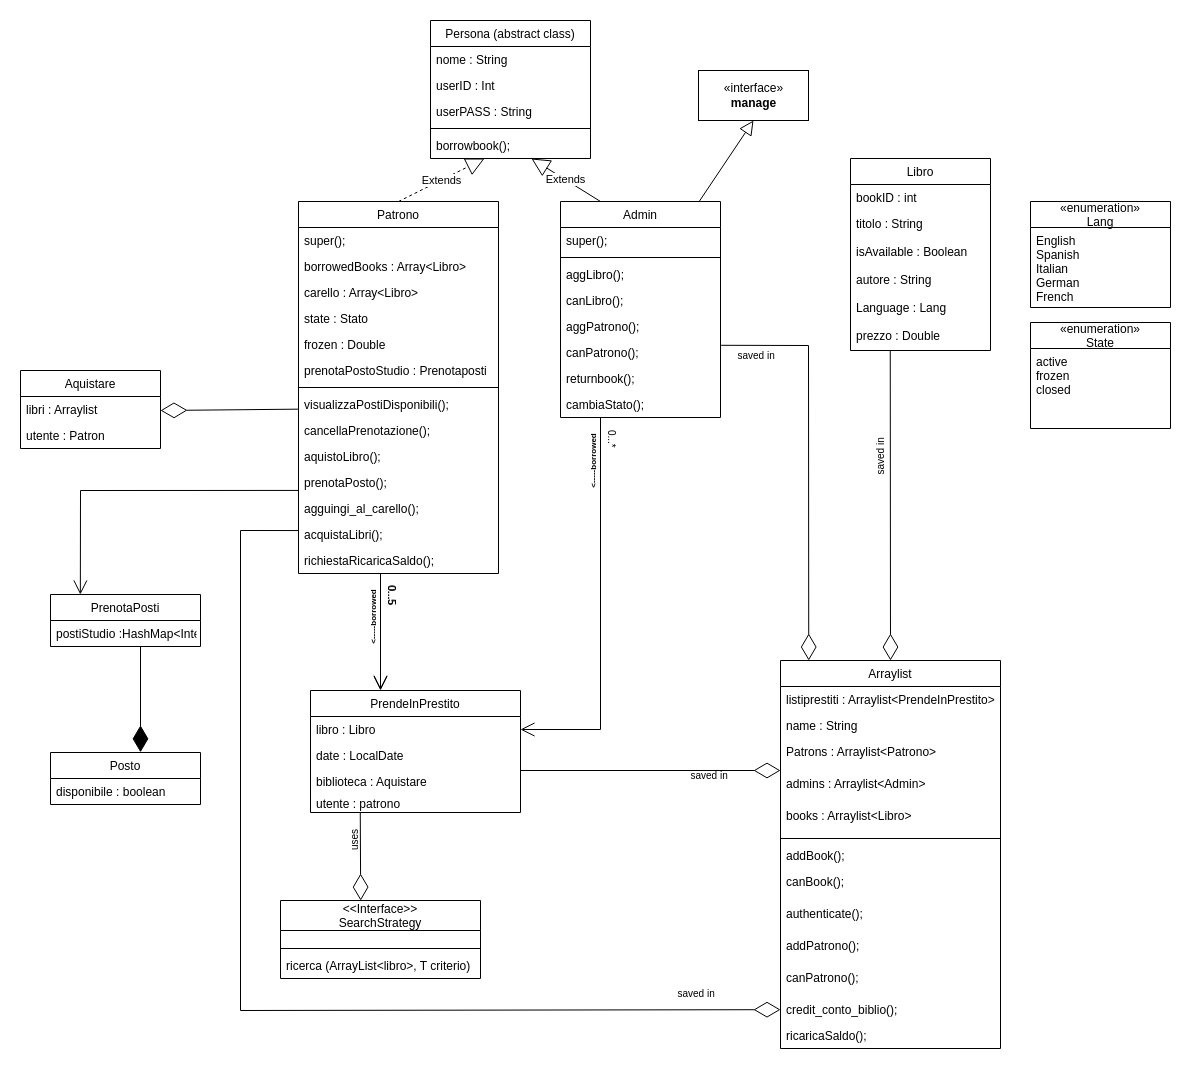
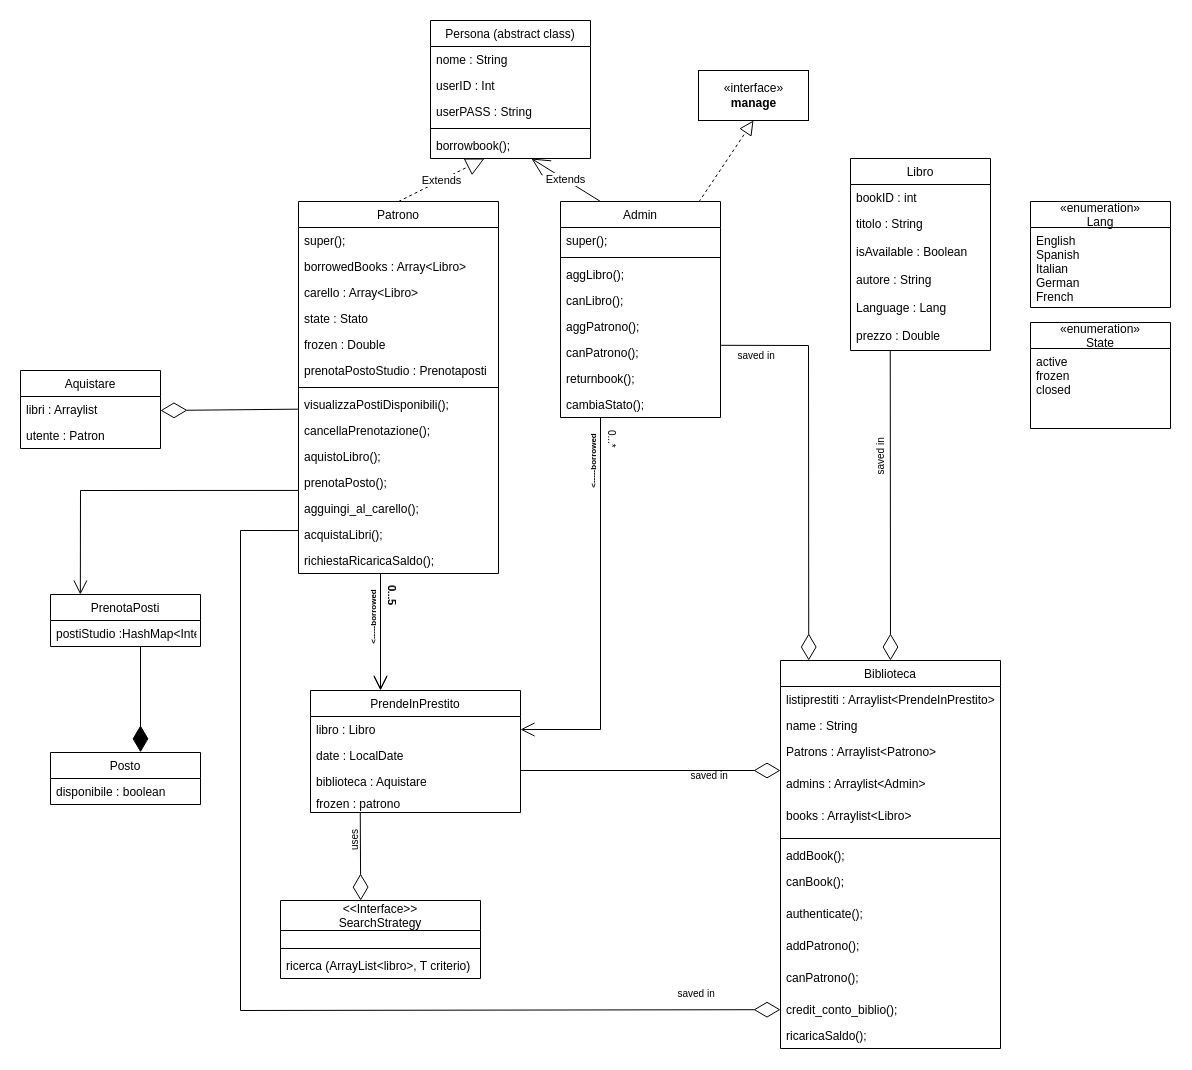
(723, 166) -> (723, 166)
(548, 169) -> (541, 164)
(890, 674) -> (890, 674)
(365, 804) -> (365, 804)
